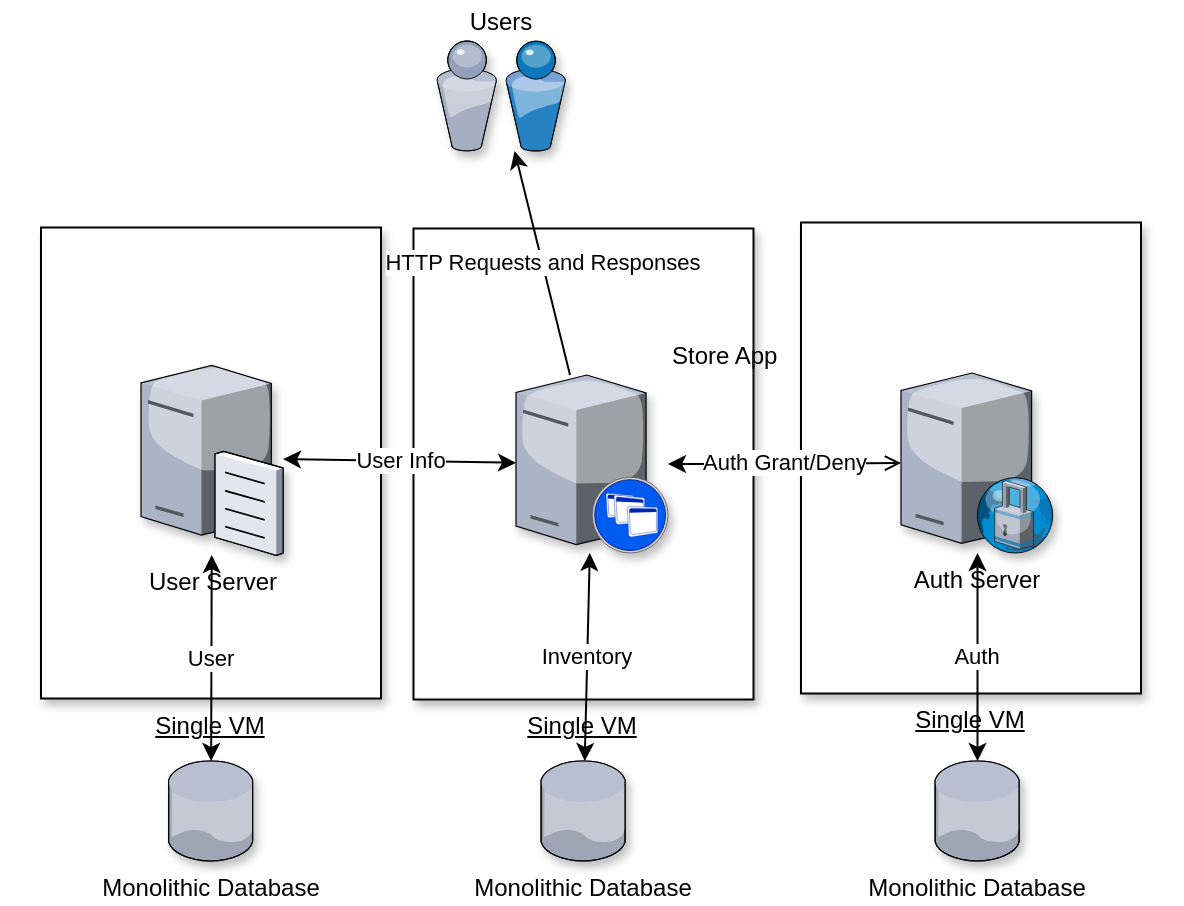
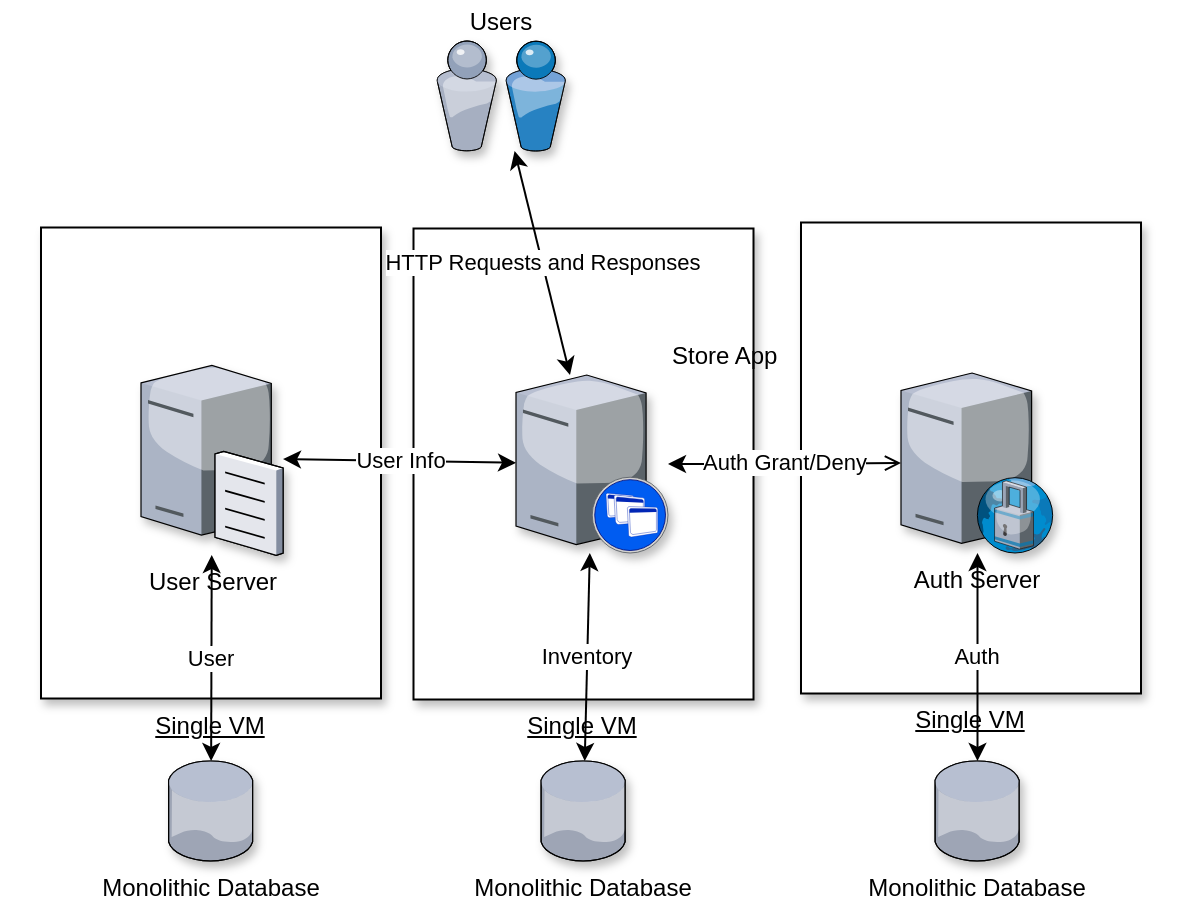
(568, 366) -> (566, 360)
